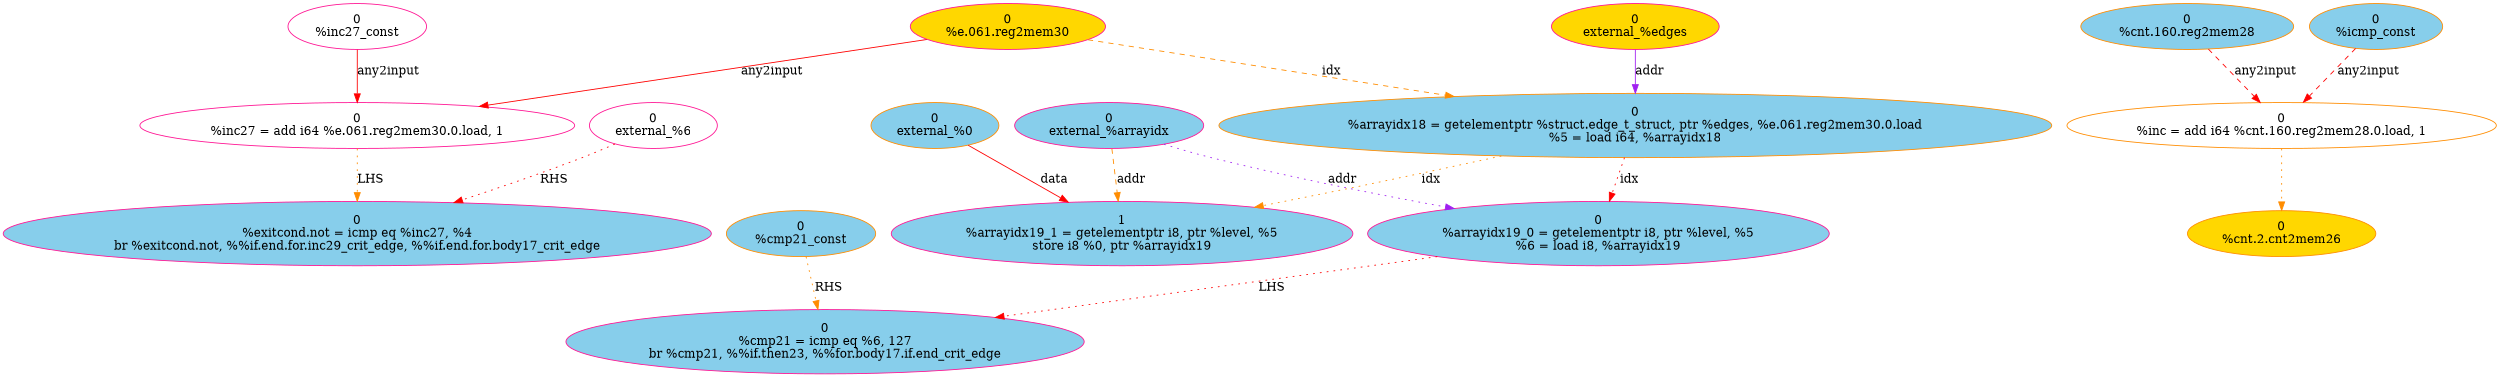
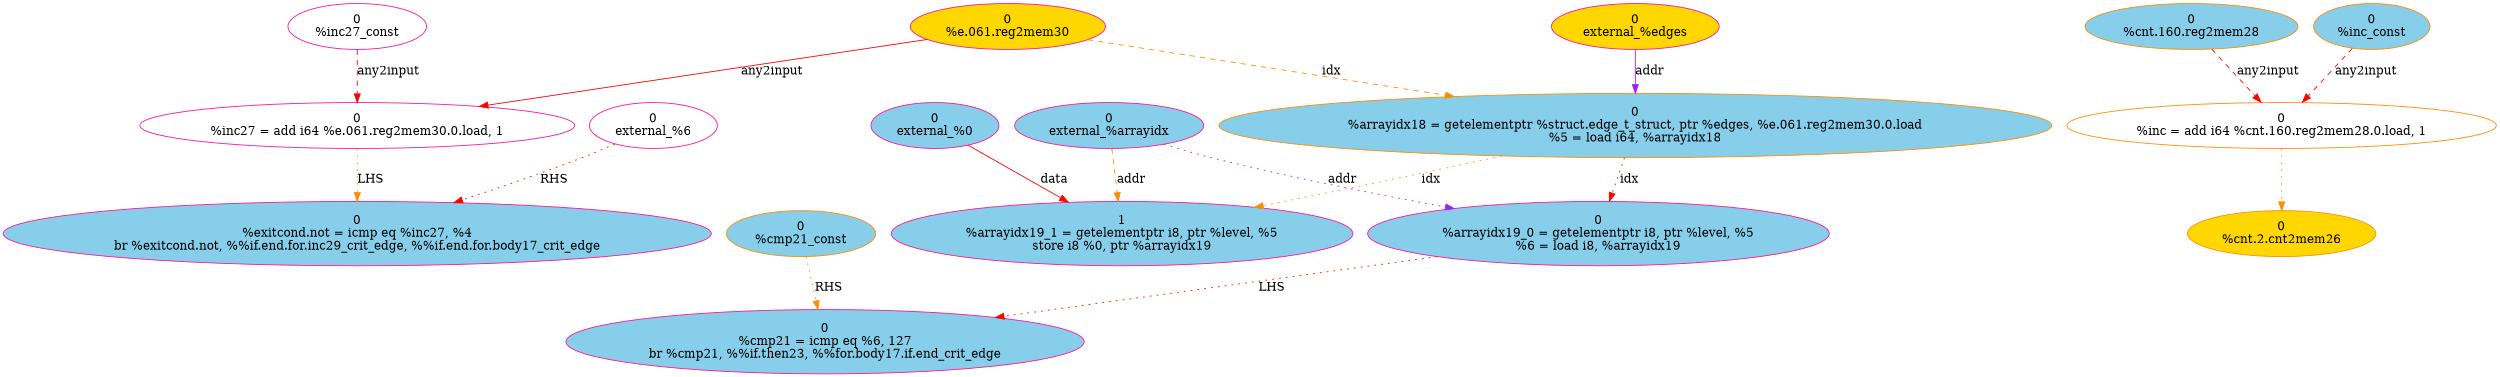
(2376, 26) -> (2372, 26)
(357, 72) -> (357, 72)
(935, 126) -> (935, 126)
